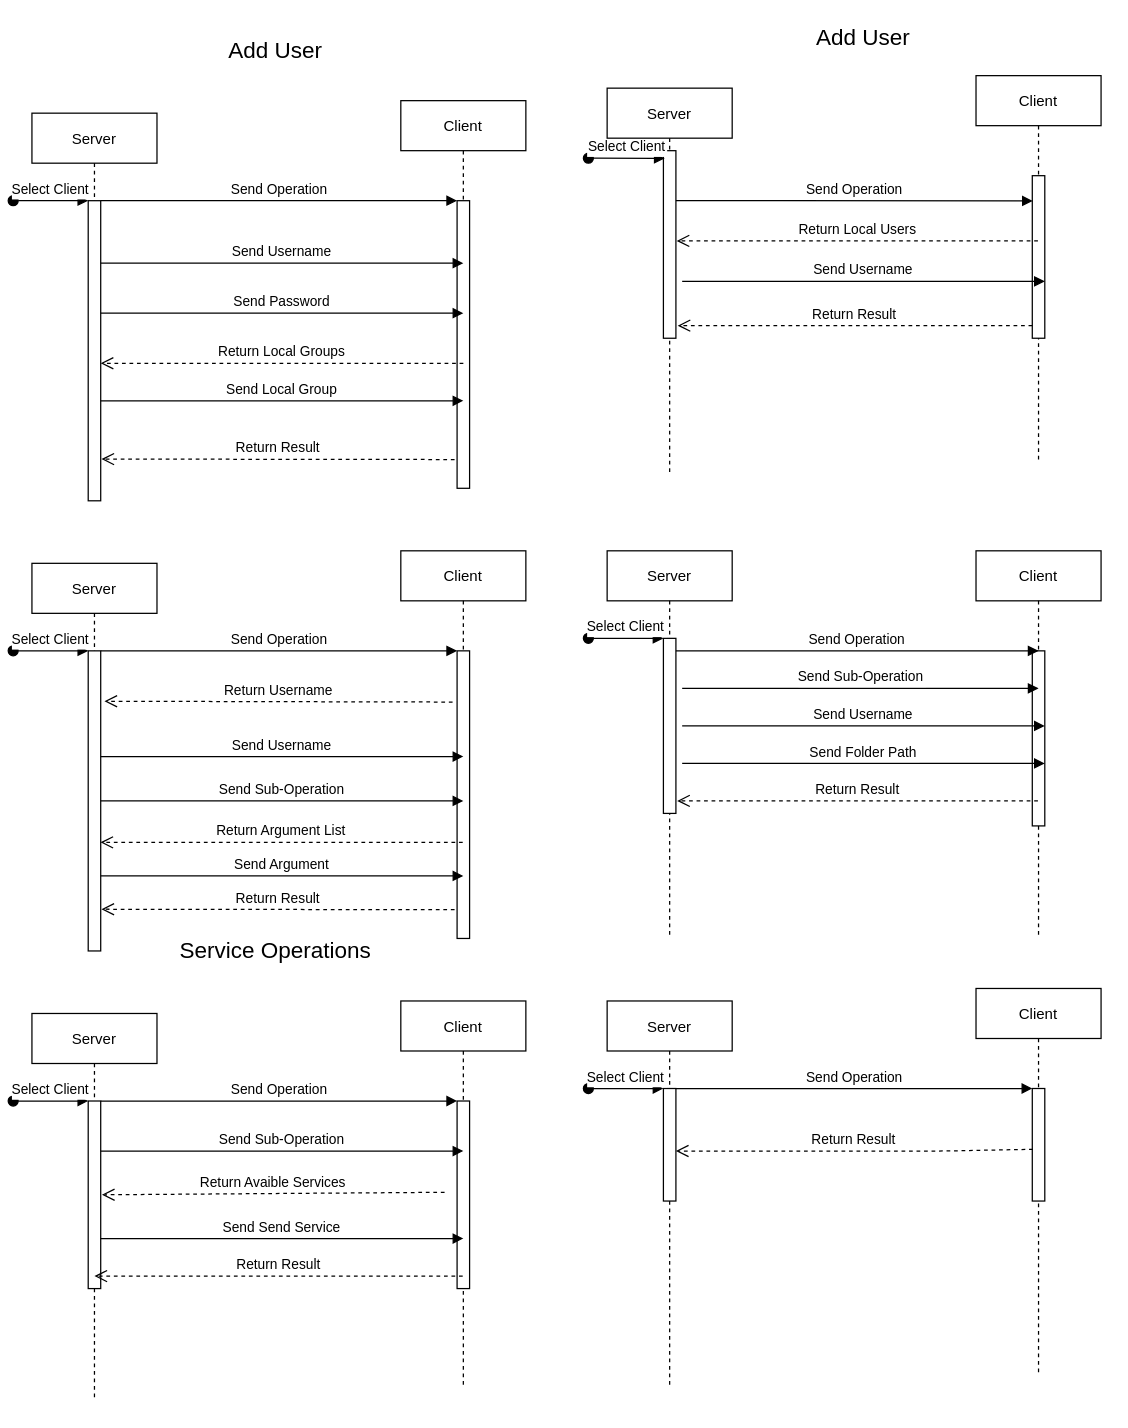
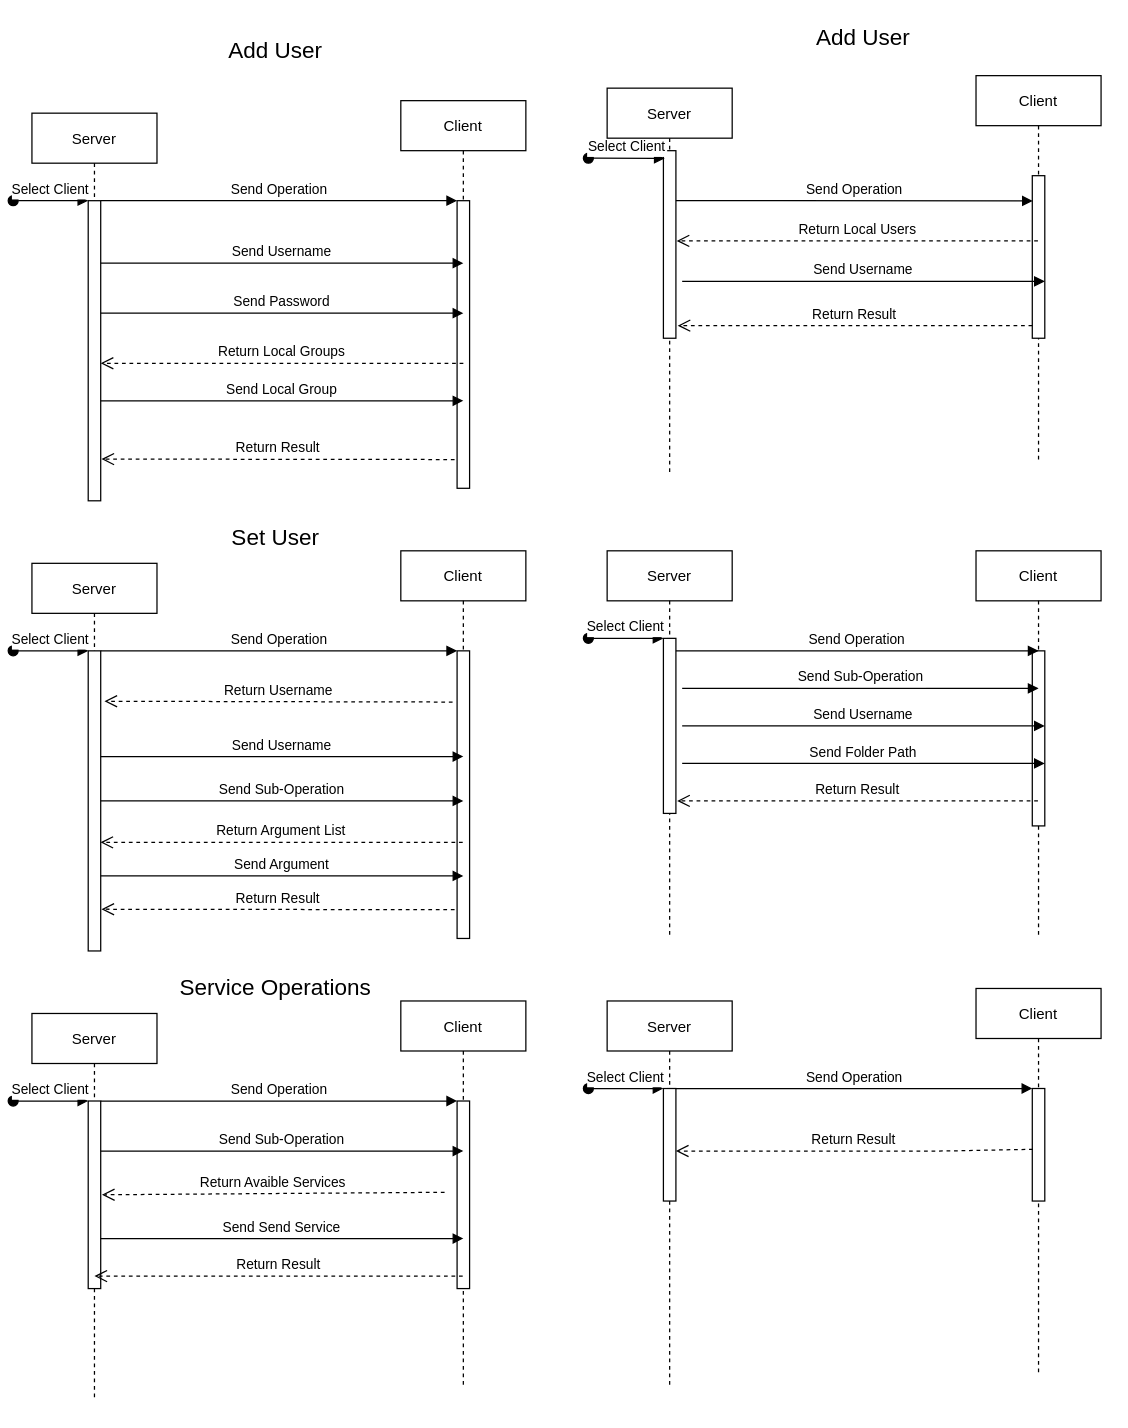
none -> (276, 538)
(276, 951) -> (276, 988)
